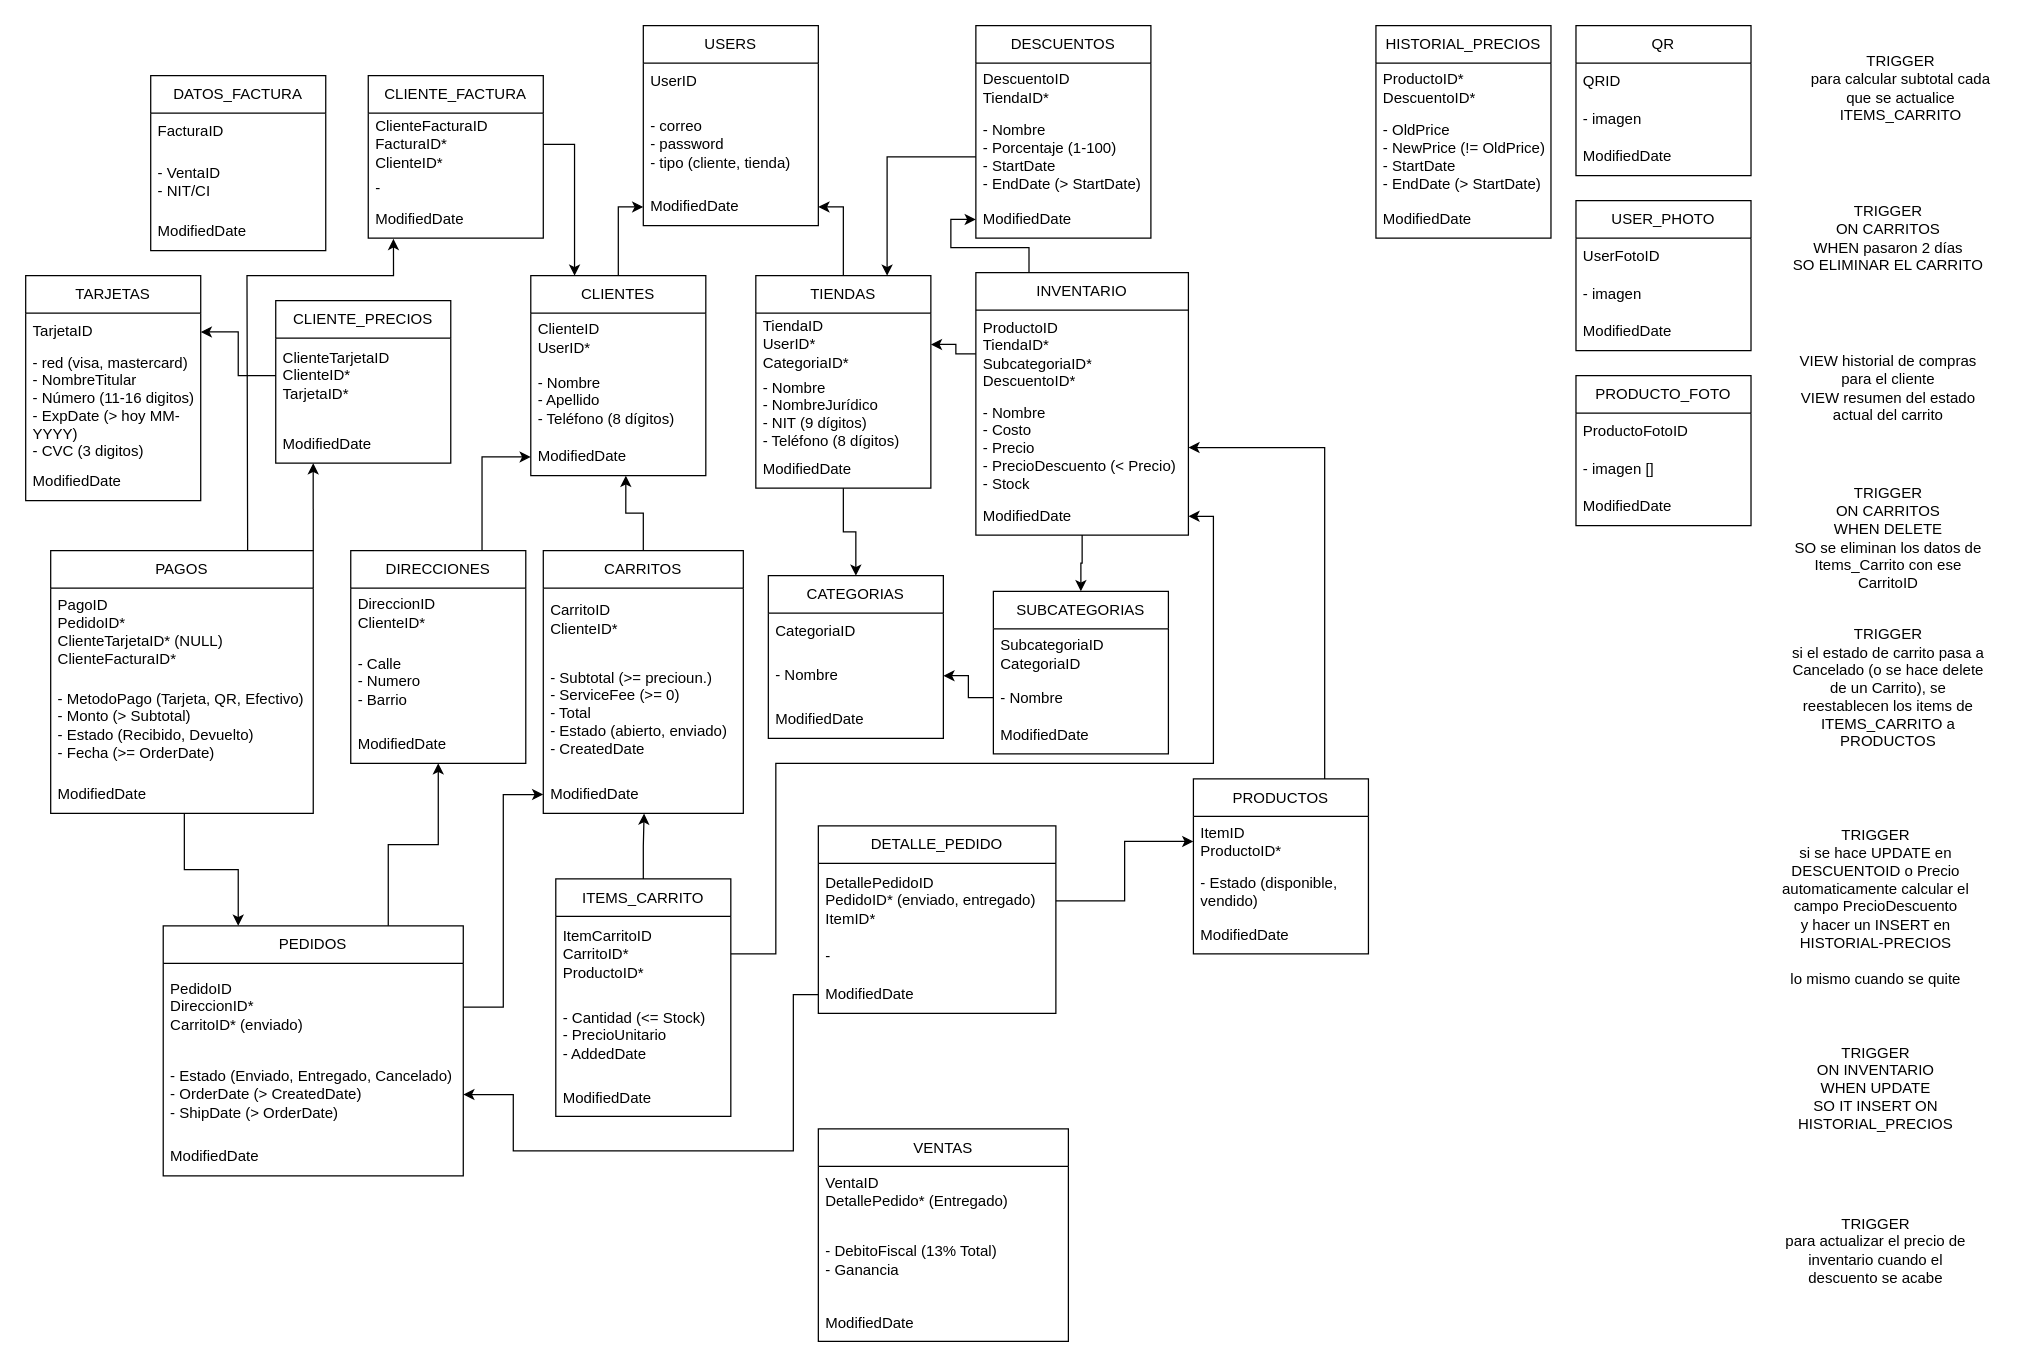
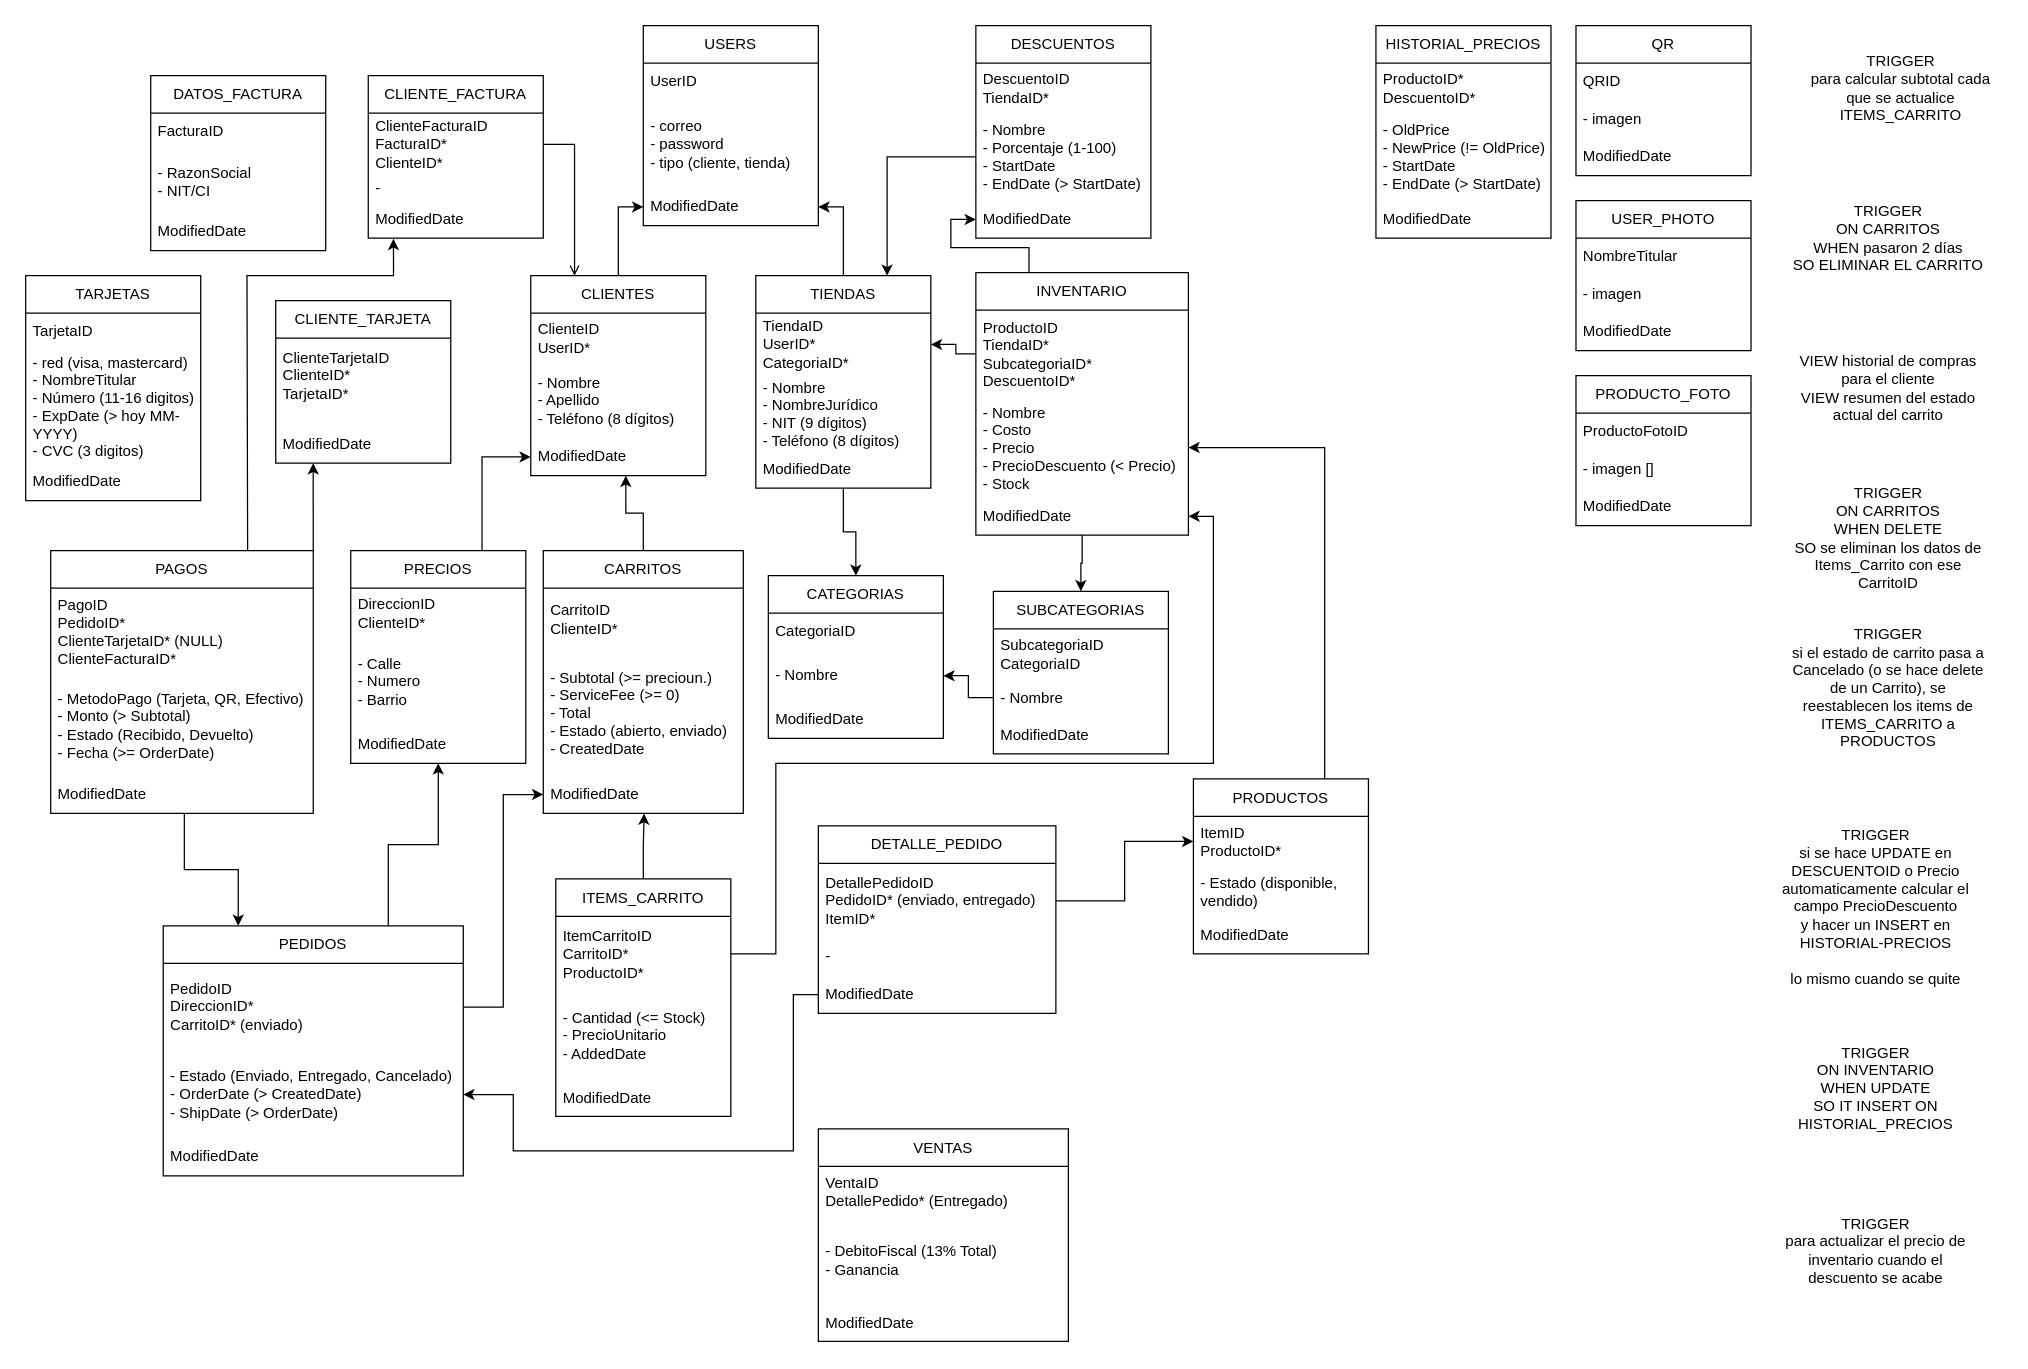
(194, 182) -> (207, 182)
(1625, 257) -> (1634, 257)
(574, 266) -> (574, 268)
(363, 319) -> (363, 319)
(238, 356) -> none
(438, 569) -> (438, 569)
